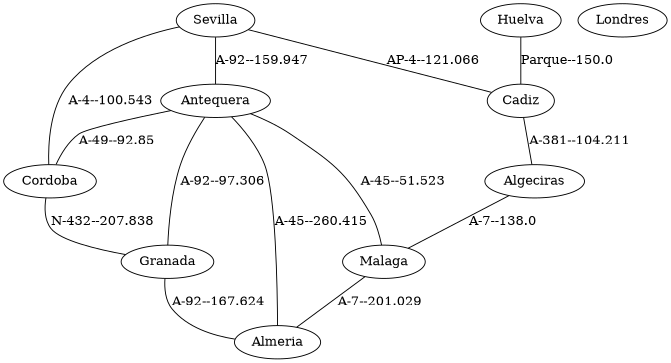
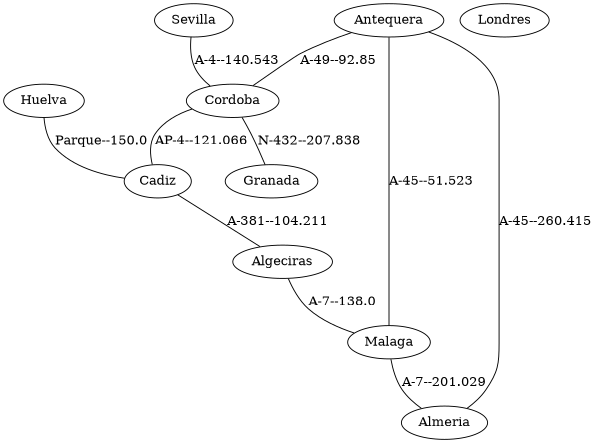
(216, 61) -> none
(370, 61) -> (159, 129)
(111, 101) -> (237, 61)
(177, 178) -> none
(187, 322) -> none
